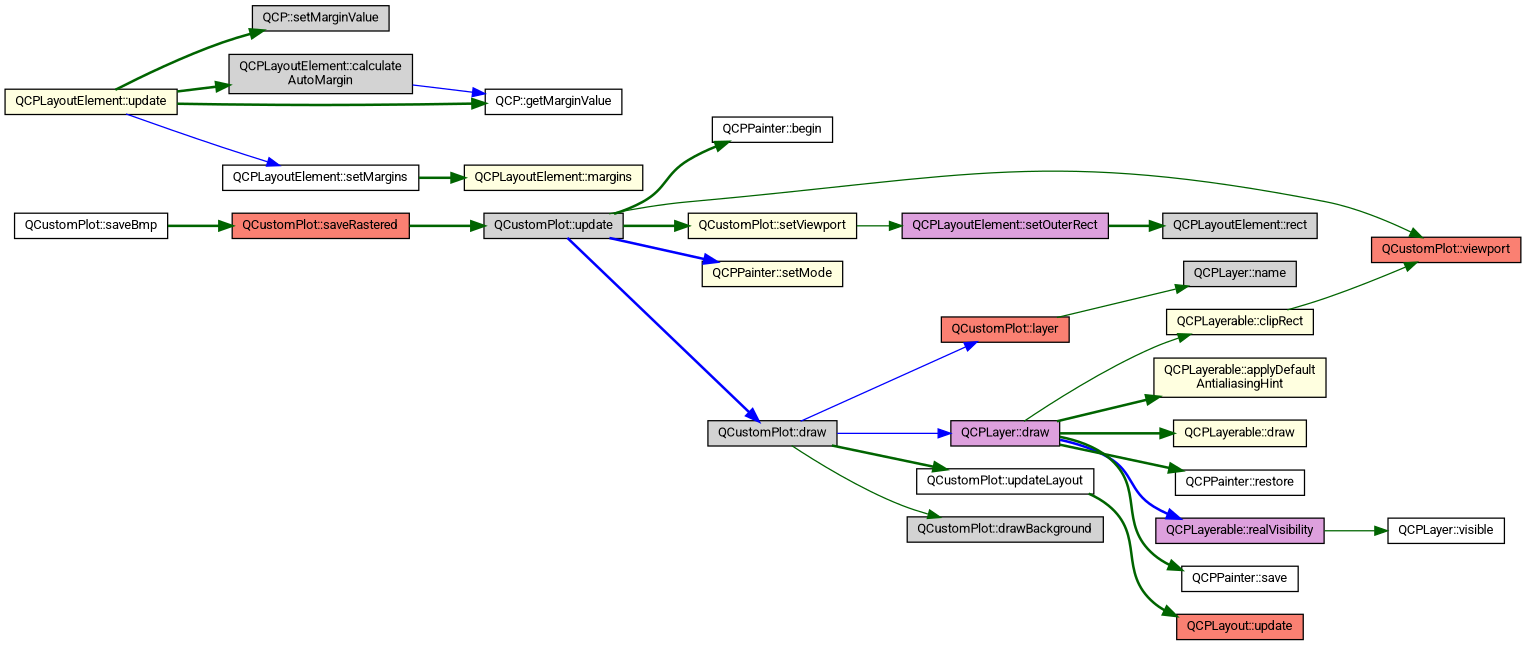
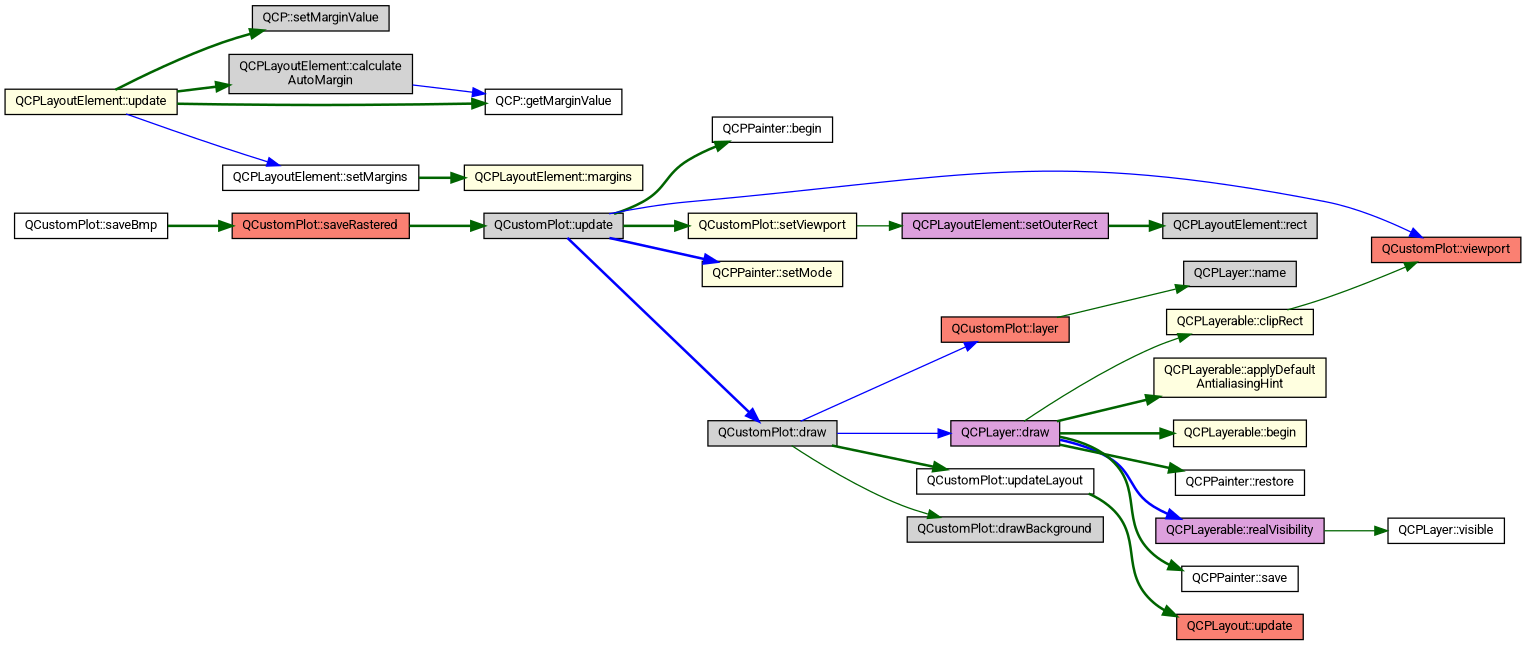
(1013, 172) -> (1013, 172)
(1240, 433) -> (1240, 433)
